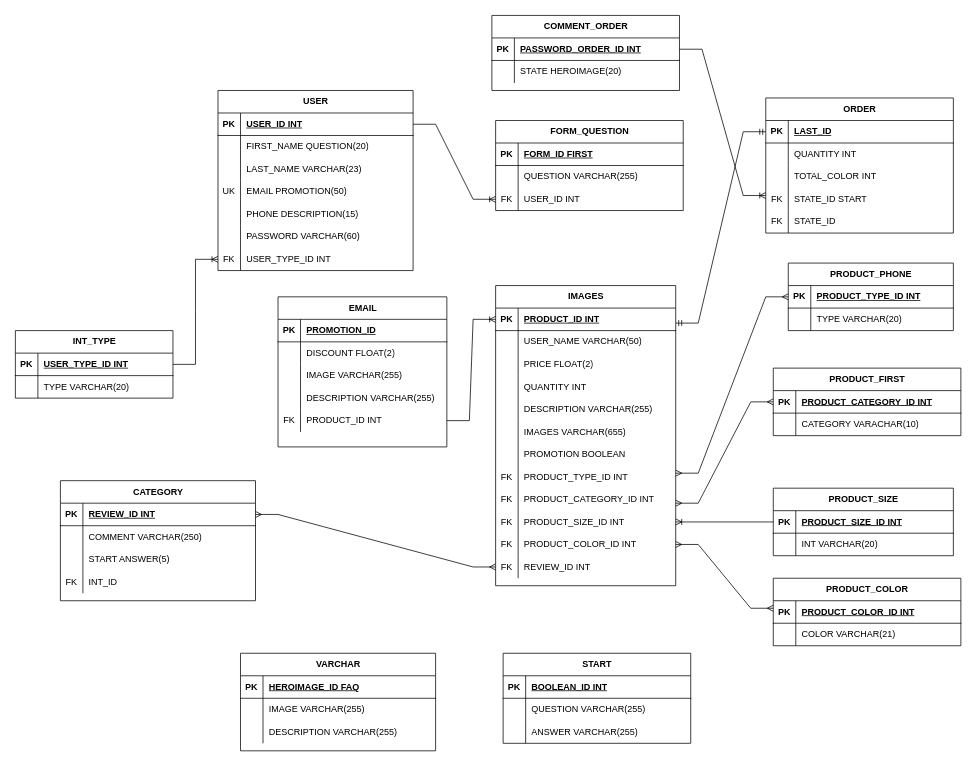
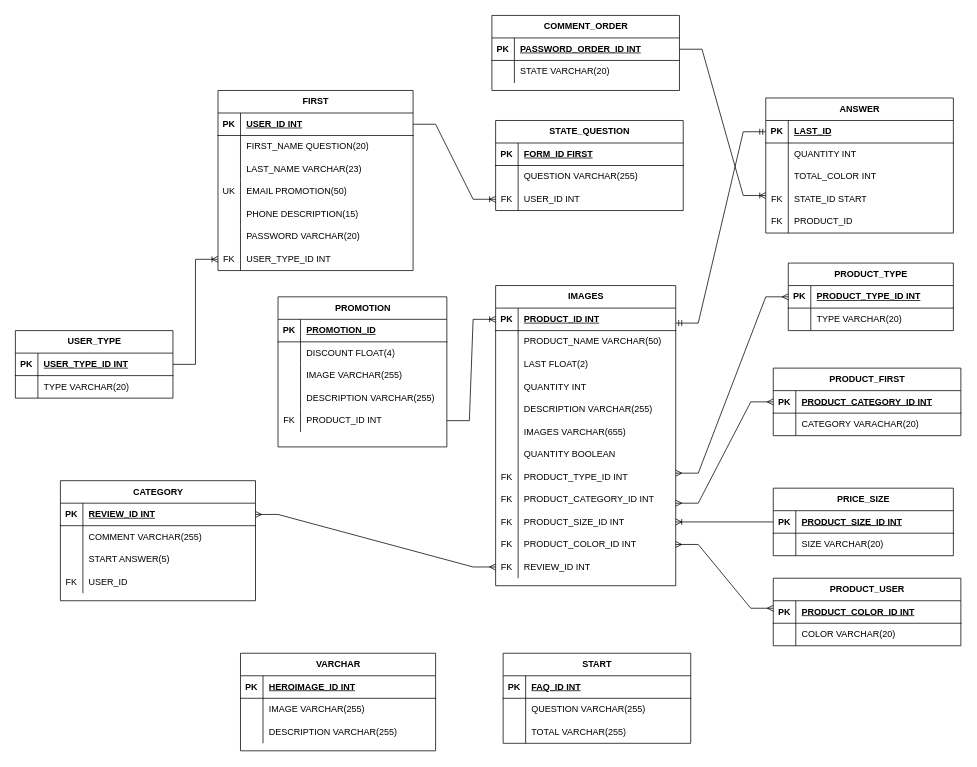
(567, 72) -> (562, 72)
(316, 102) -> (316, 102)
(860, 109) -> (860, 109)
(590, 132) -> (590, 132)
(814, 222) -> (819, 222)
(296, 237) -> (296, 237)
(871, 274) -> (871, 274)
(363, 308) -> (363, 308)
(95, 342) -> (95, 342)
(576, 342) -> (583, 342)
(348, 353) -> (348, 353)
(558, 364) -> (555, 364)
(853, 424) -> (853, 424)
(566, 454) -> (563, 454)
(863, 499) -> (863, 499)
(138, 537) -> (138, 537)
(838, 544) -> (841, 544)
(104, 582) -> (107, 582)
(867, 589) -> (867, 589)
(843, 634) -> (843, 634)
(308, 687) -> (308, 687)
(565, 687) -> (555, 687)
(578, 732) -> (576, 732)
